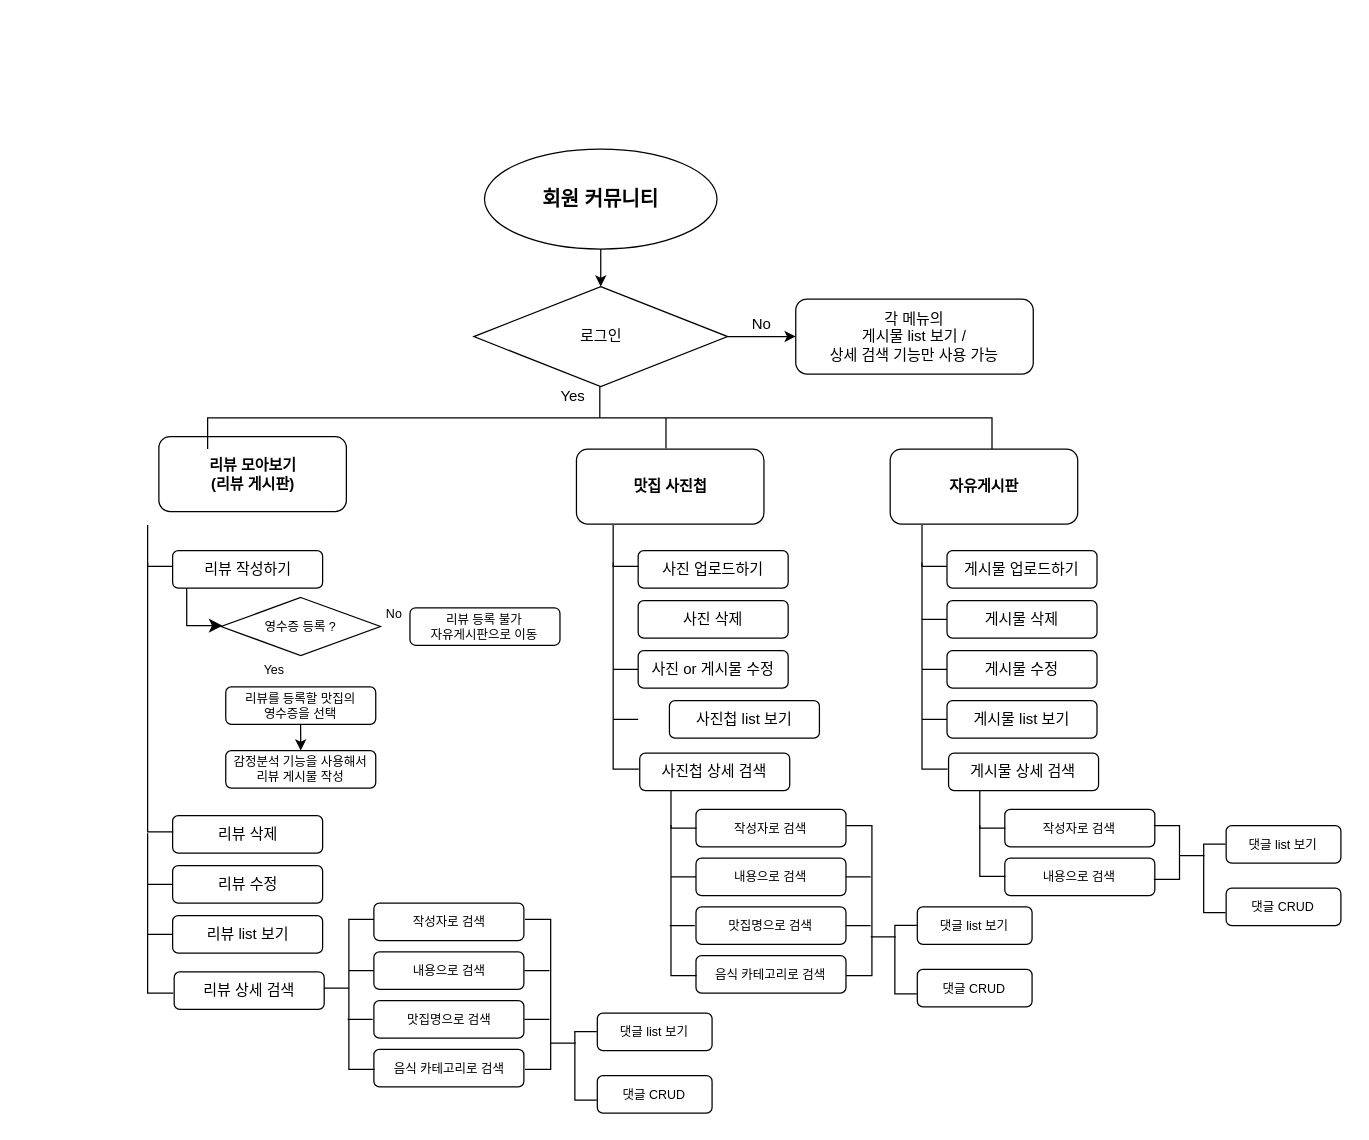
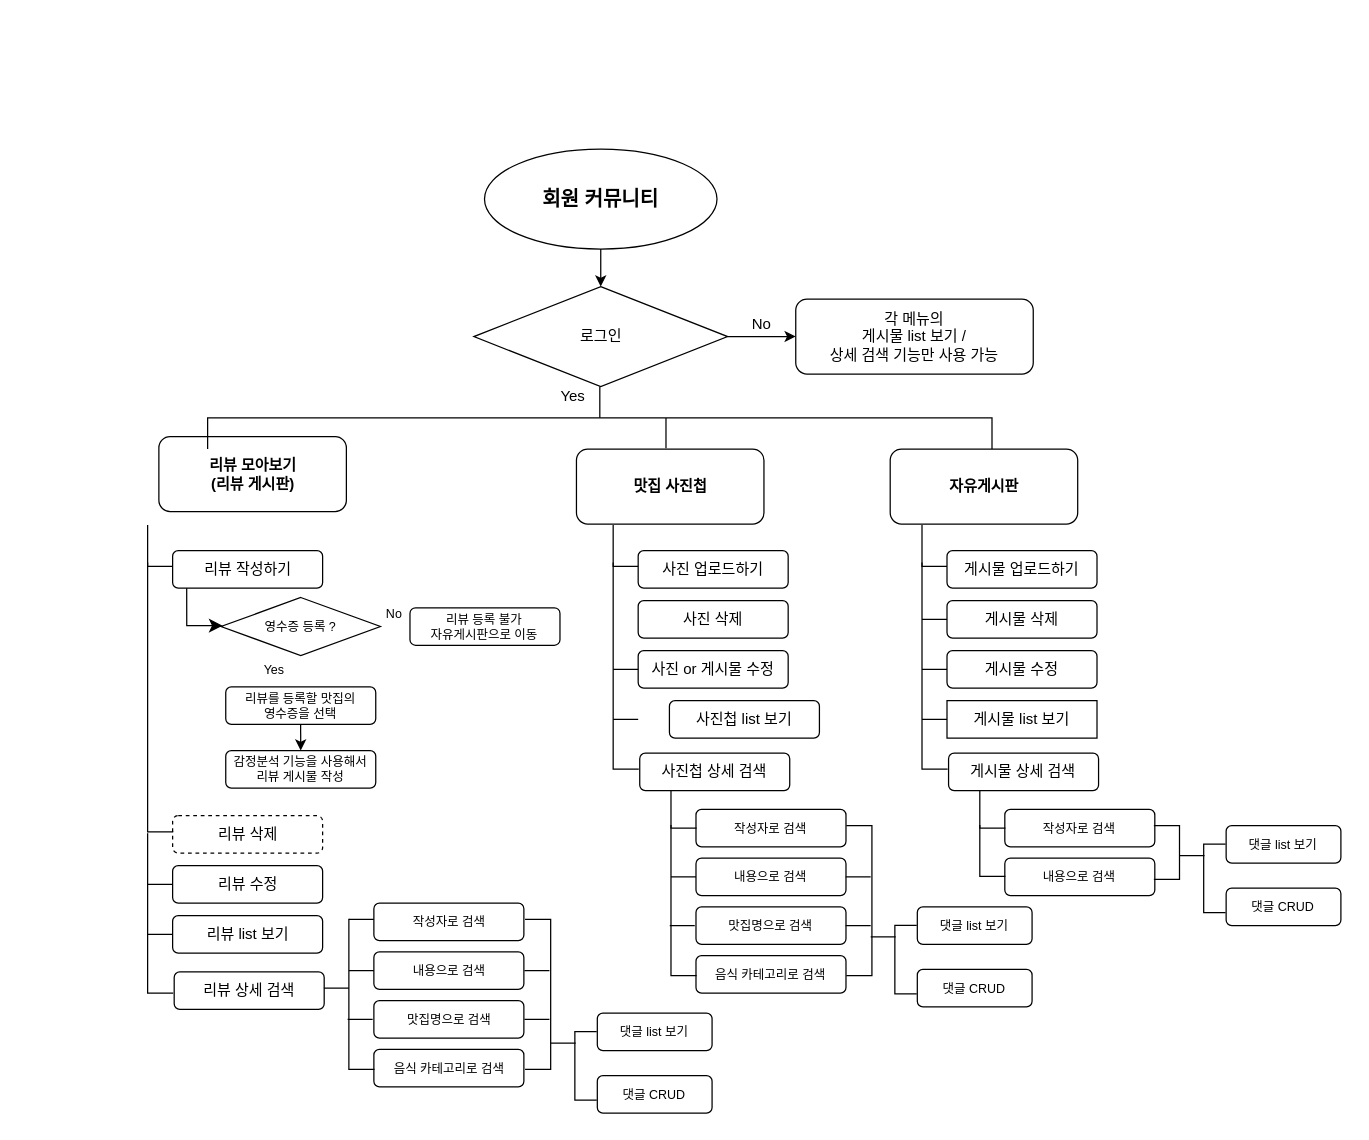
(1022, 719) -> (1022, 719)
(248, 834) -> (248, 834)
